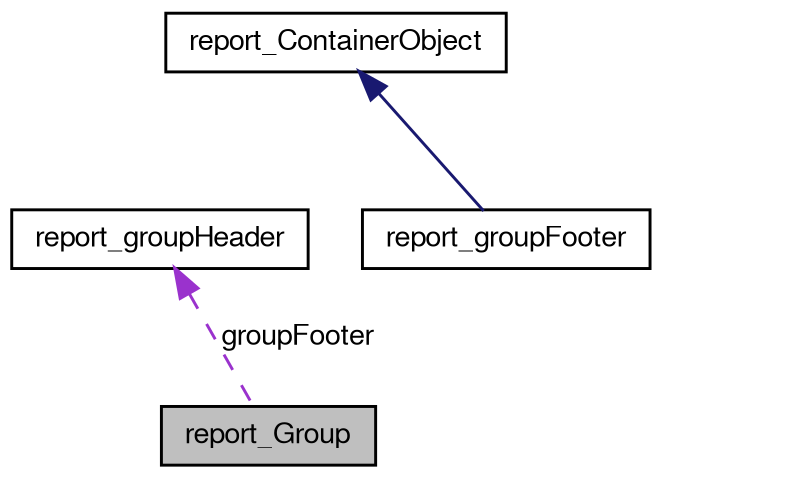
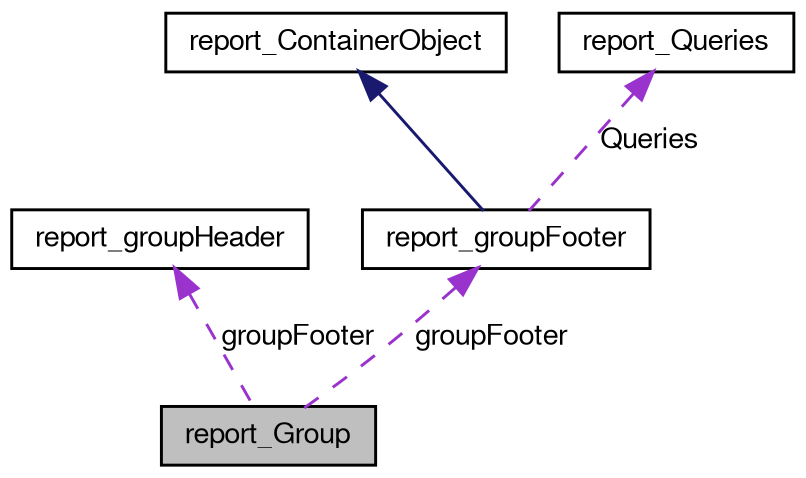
none -> (676, 43)
none -> (382, 350)
